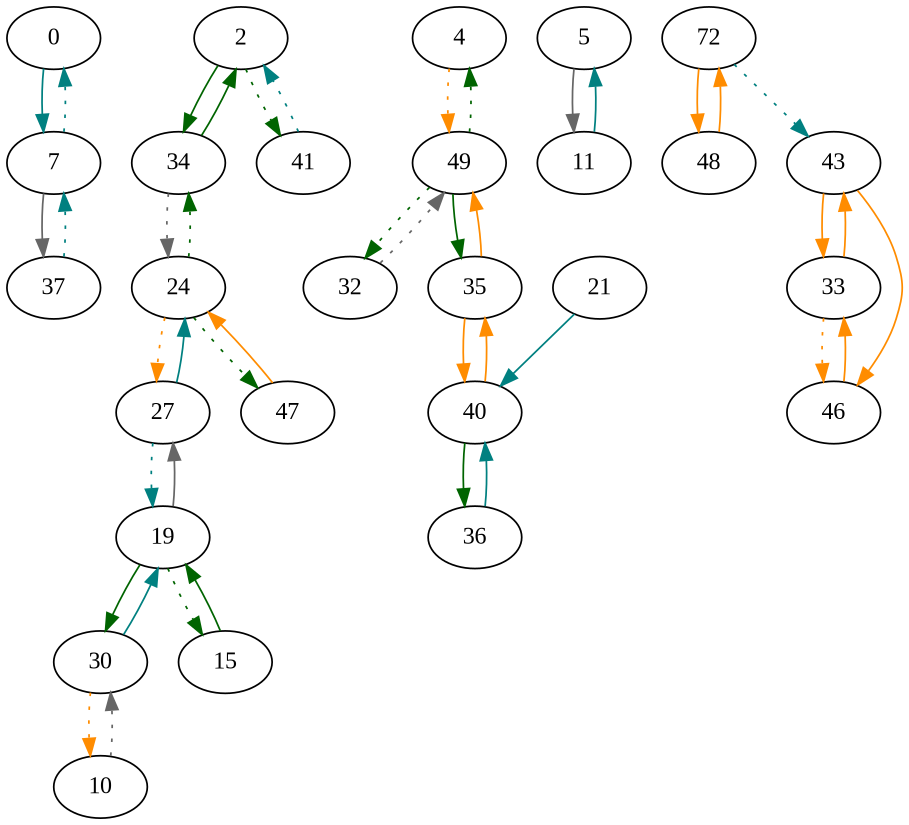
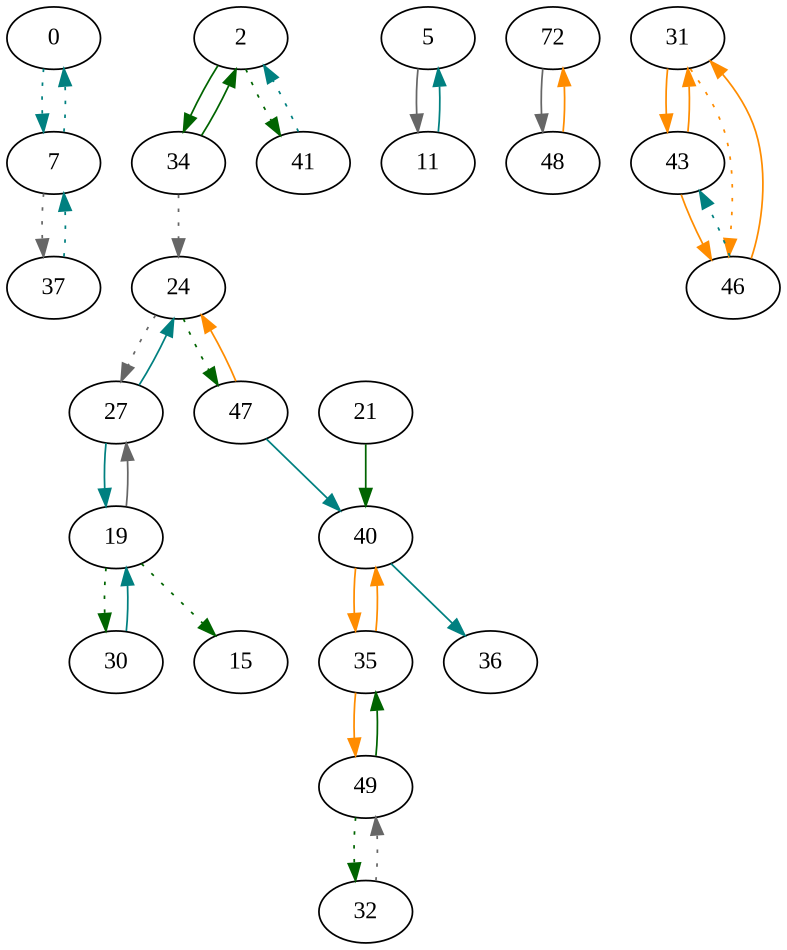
(459, 38) -> none
(42, 92) -> (42, 92)
(697, 92) -> (541, 92)
(765, 94) -> (720, 231)
(42, 216) -> (42, 216)
(190, 234) -> none
(834, 288) -> (678, 38)
(160, 341) -> (141, 340)
(544, 344) -> (366, 466)
(151, 466) -> (105, 466)
(463, 466) -> (422, 593)
(487, 483) -> (297, 469)
(126, 589) -> (105, 591)
(208, 605) -> none
(101, 787) -> none
